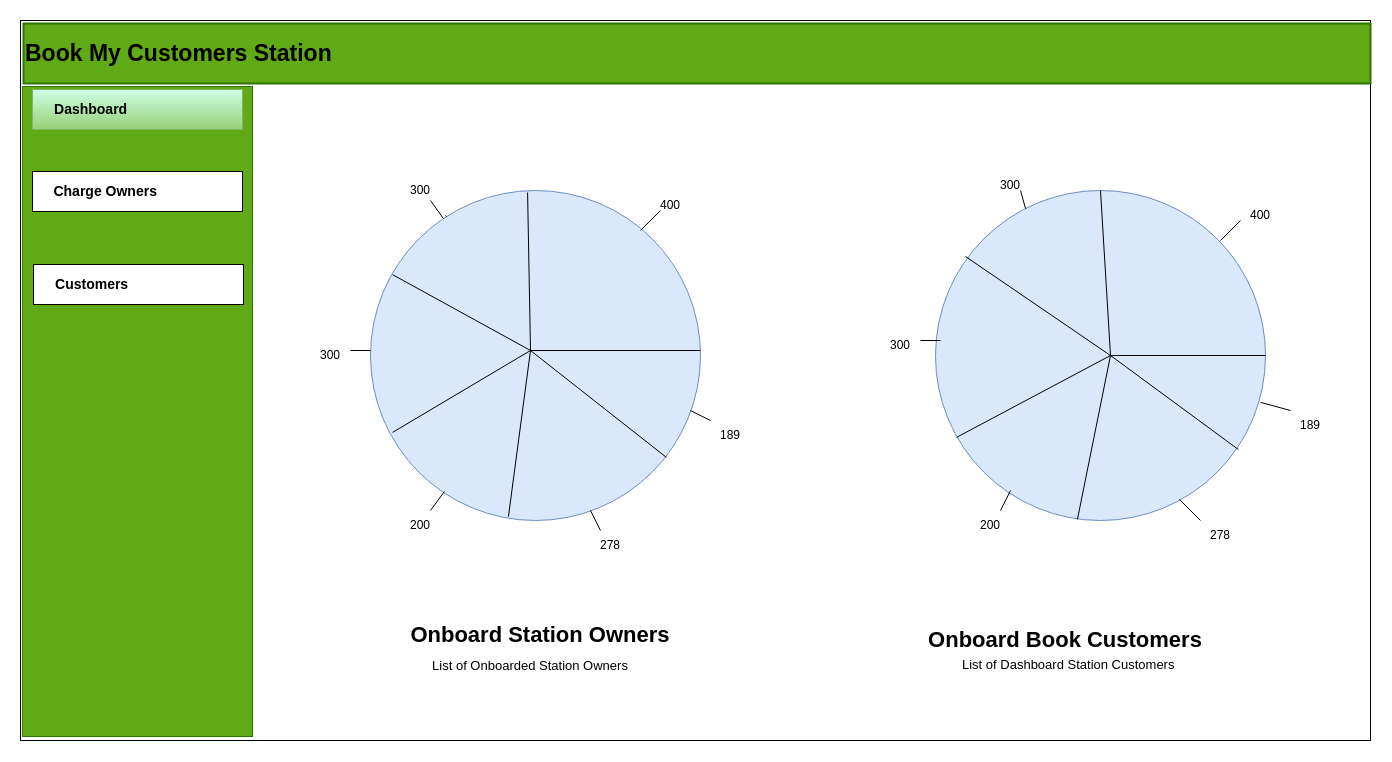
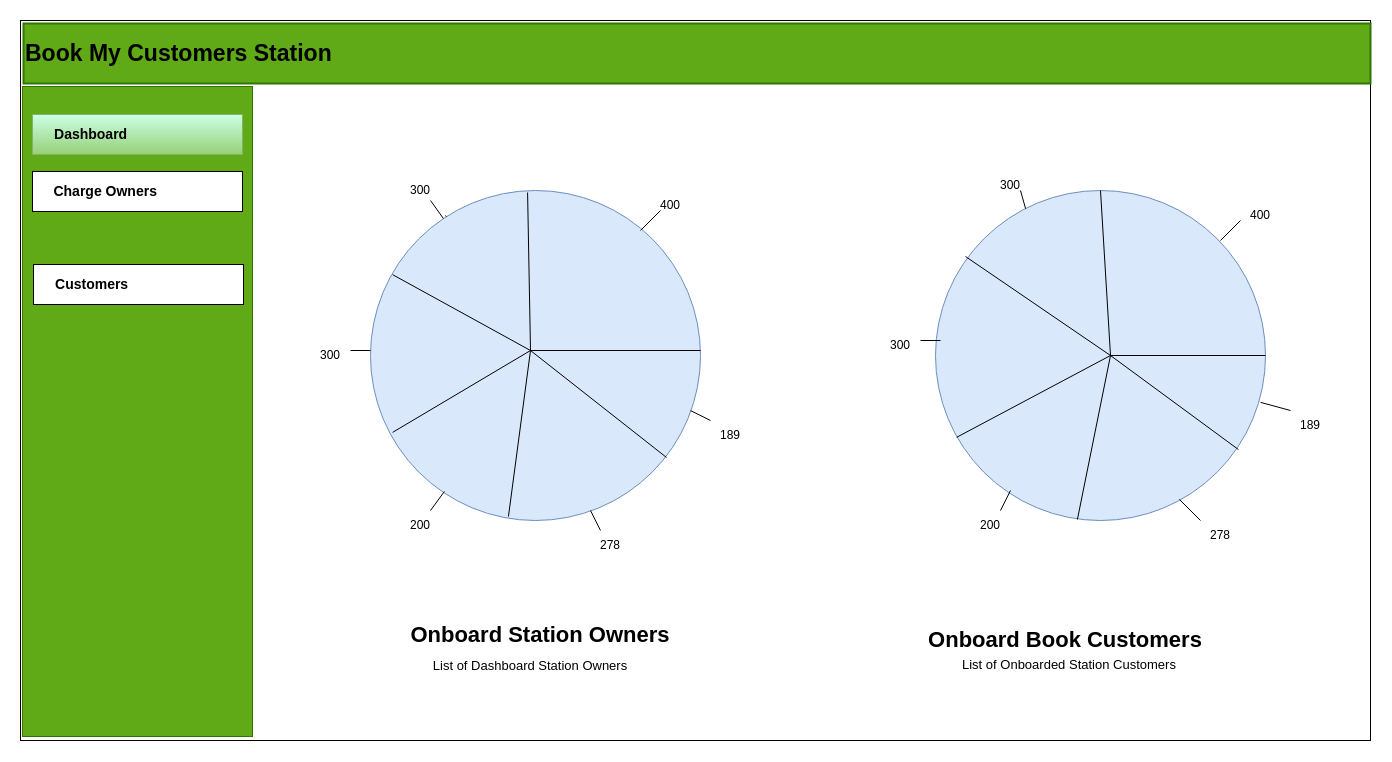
(138, 110) -> (138, 135)
(1071, 665) -> (1071, 665)
(531, 666) -> (531, 666)
